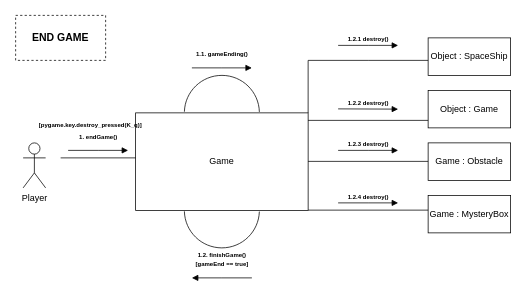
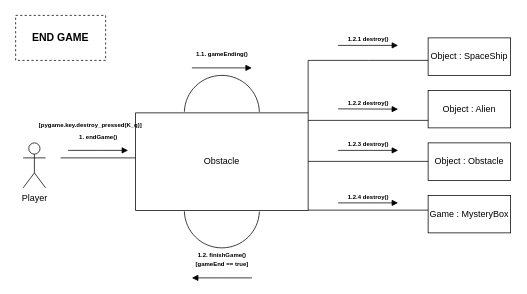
(469, 109) -> (469, 109)
(222, 162) -> (222, 162)
(469, 162) -> (469, 162)
